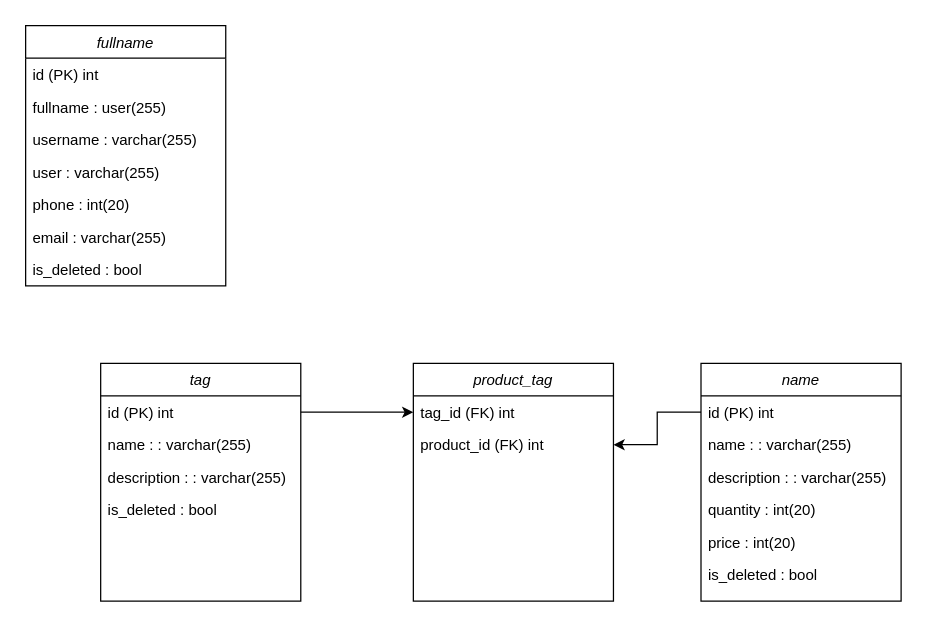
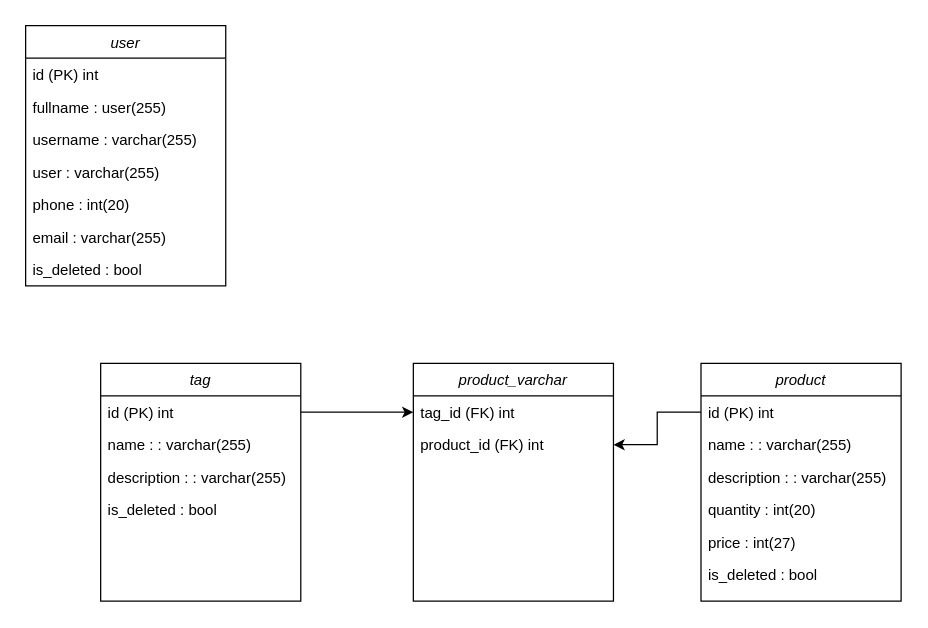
(125, 43) -> (125, 43)
(513, 380) -> (513, 380)
(800, 380) -> (800, 380)
(761, 543) -> (761, 543)
